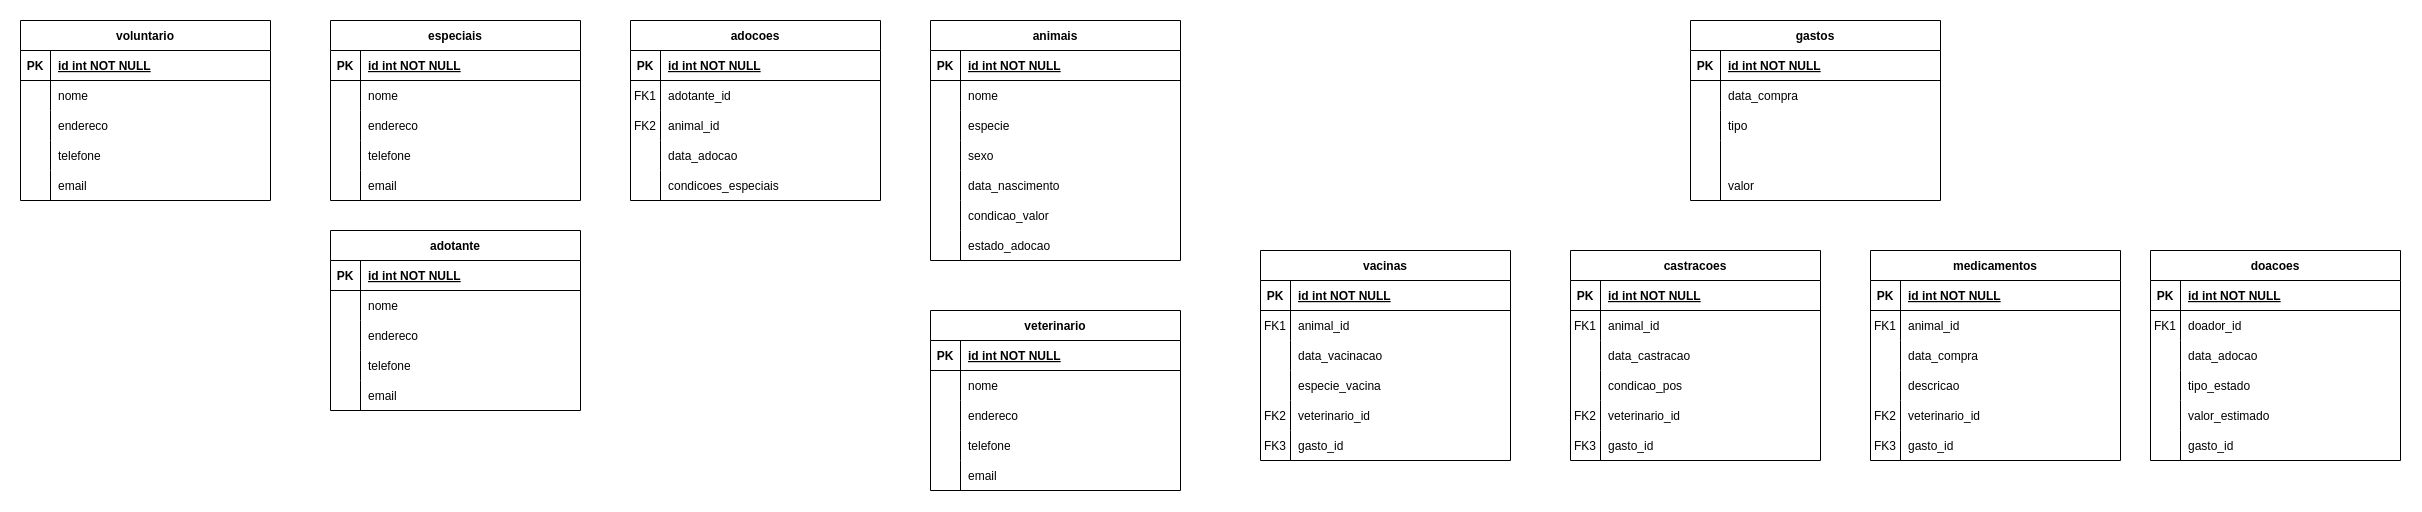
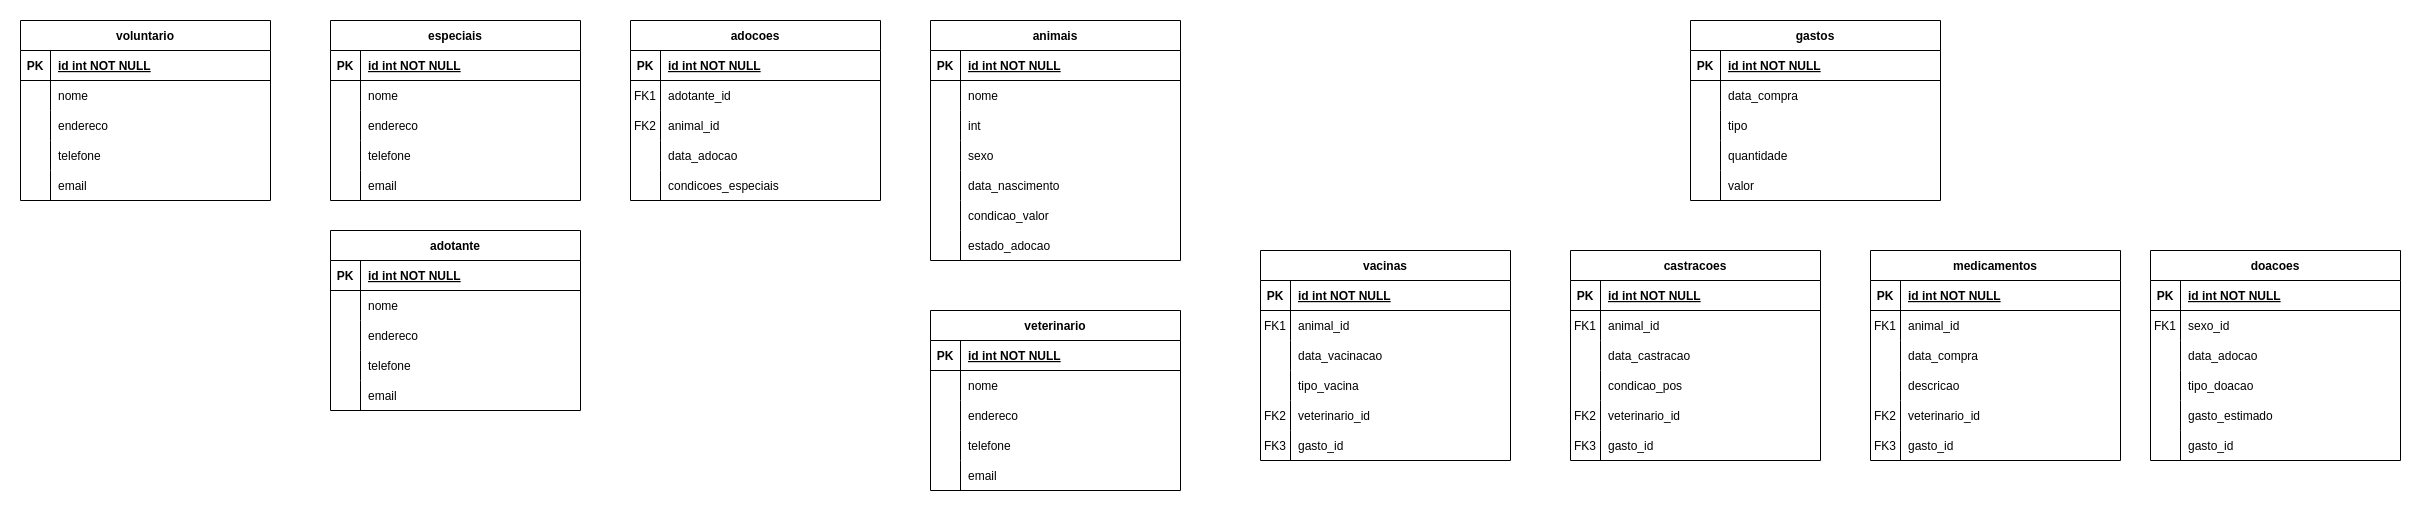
(990, 126) -> (977, 126)
none -> (1831, 156)
(2217, 326) -> (2210, 326)
(1342, 386) -> (1332, 386)
(2223, 386) -> (2223, 386)
(2232, 416) -> (2233, 416)
